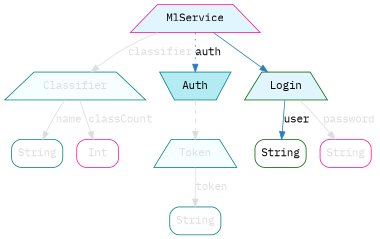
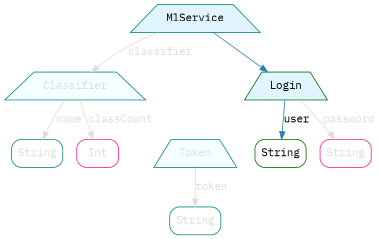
(195, 19) -> (195, 19)
(195, 86) -> none
